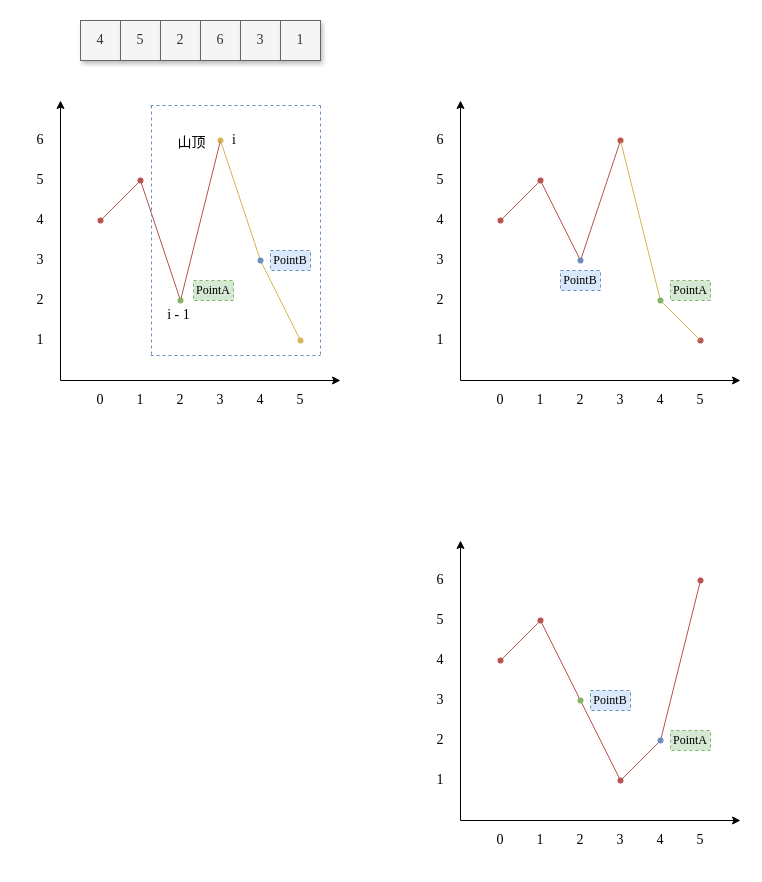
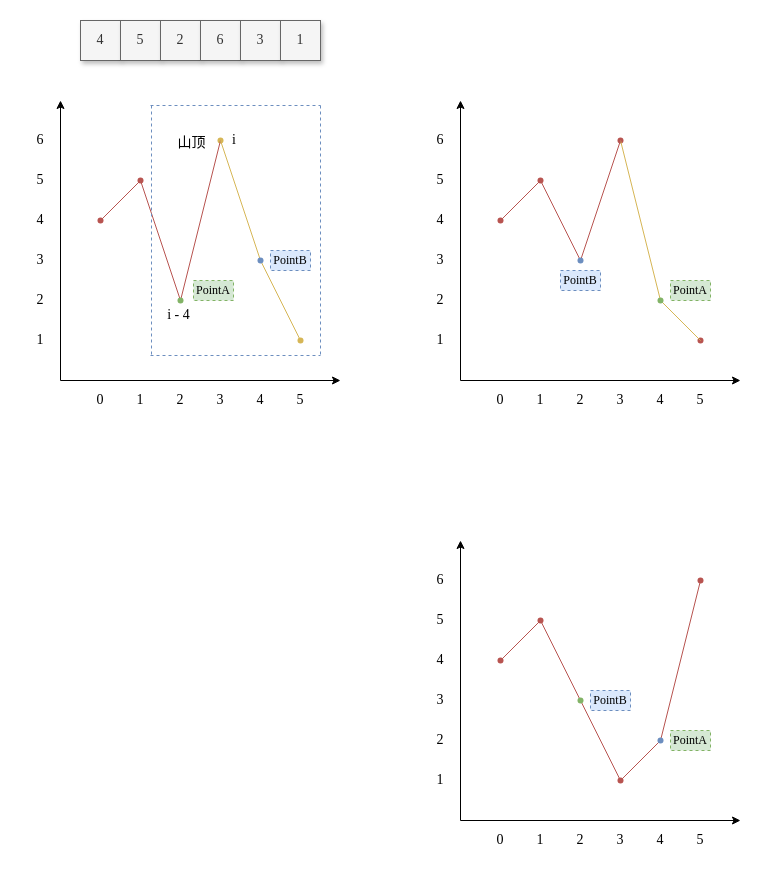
(179, 316) -> (179, 316)
